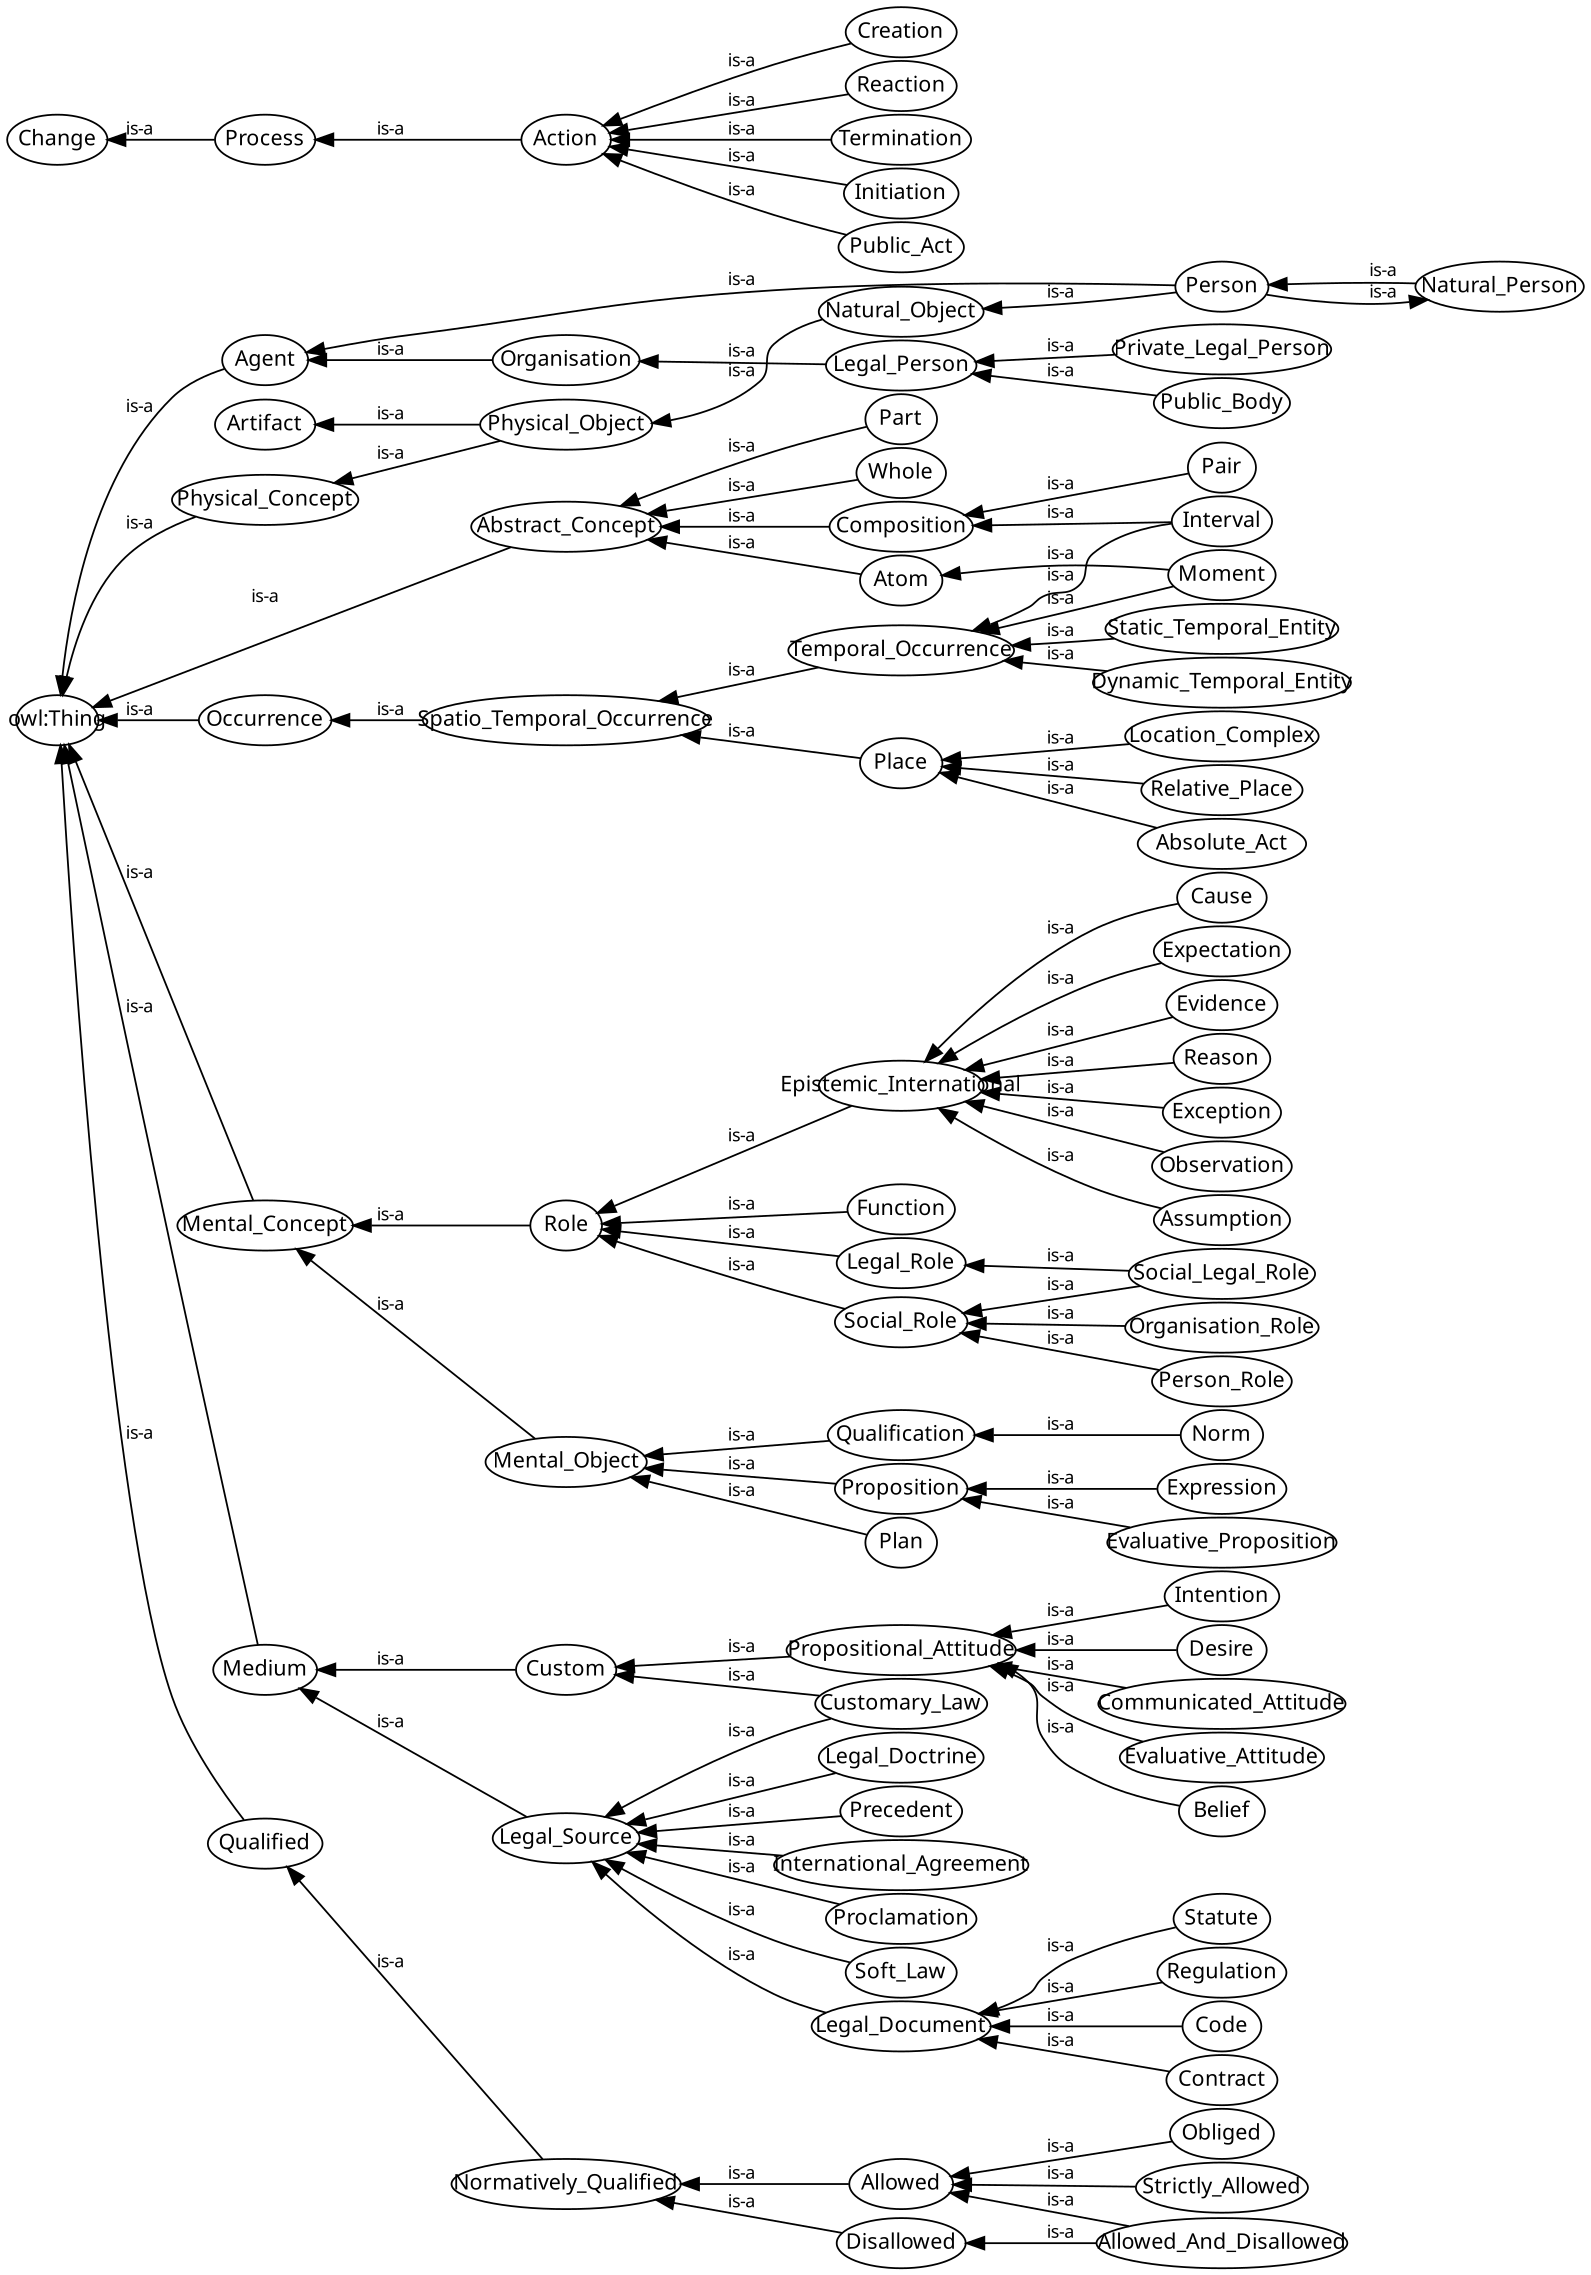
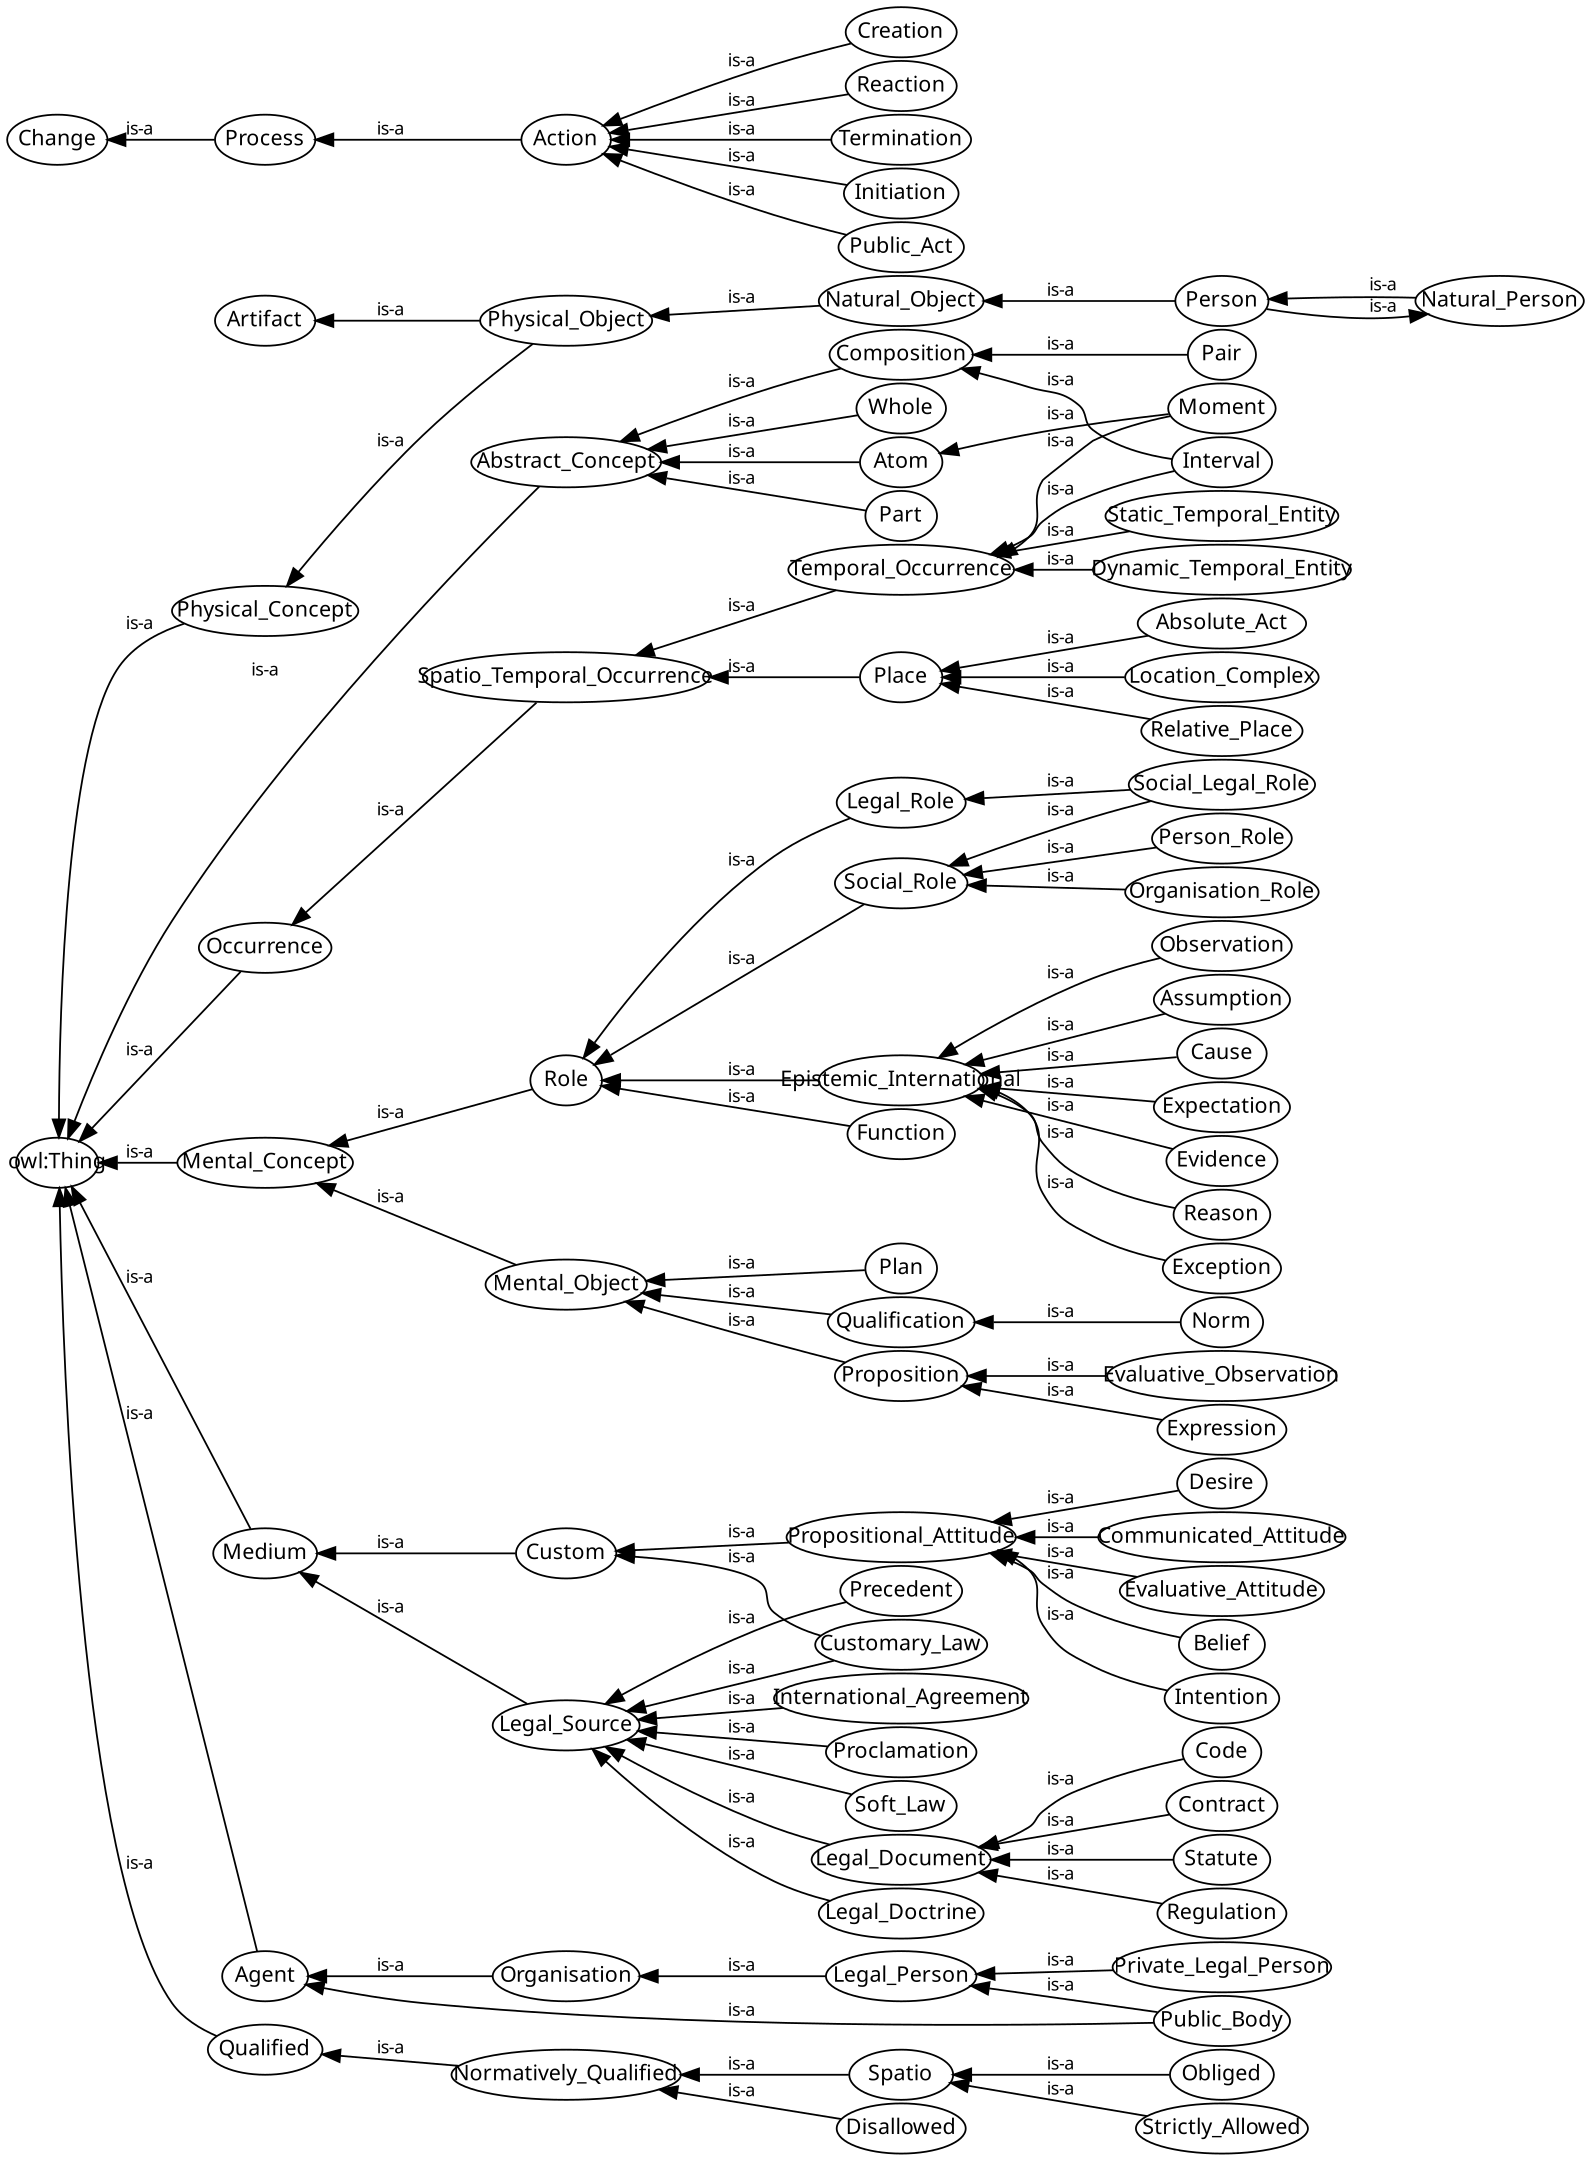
(748, 292) -> (738, 2022)
(1222, 1543) -> (1222, 1376)
(901, 2184) -> (901, 2075)
(1222, 2243) -> none
